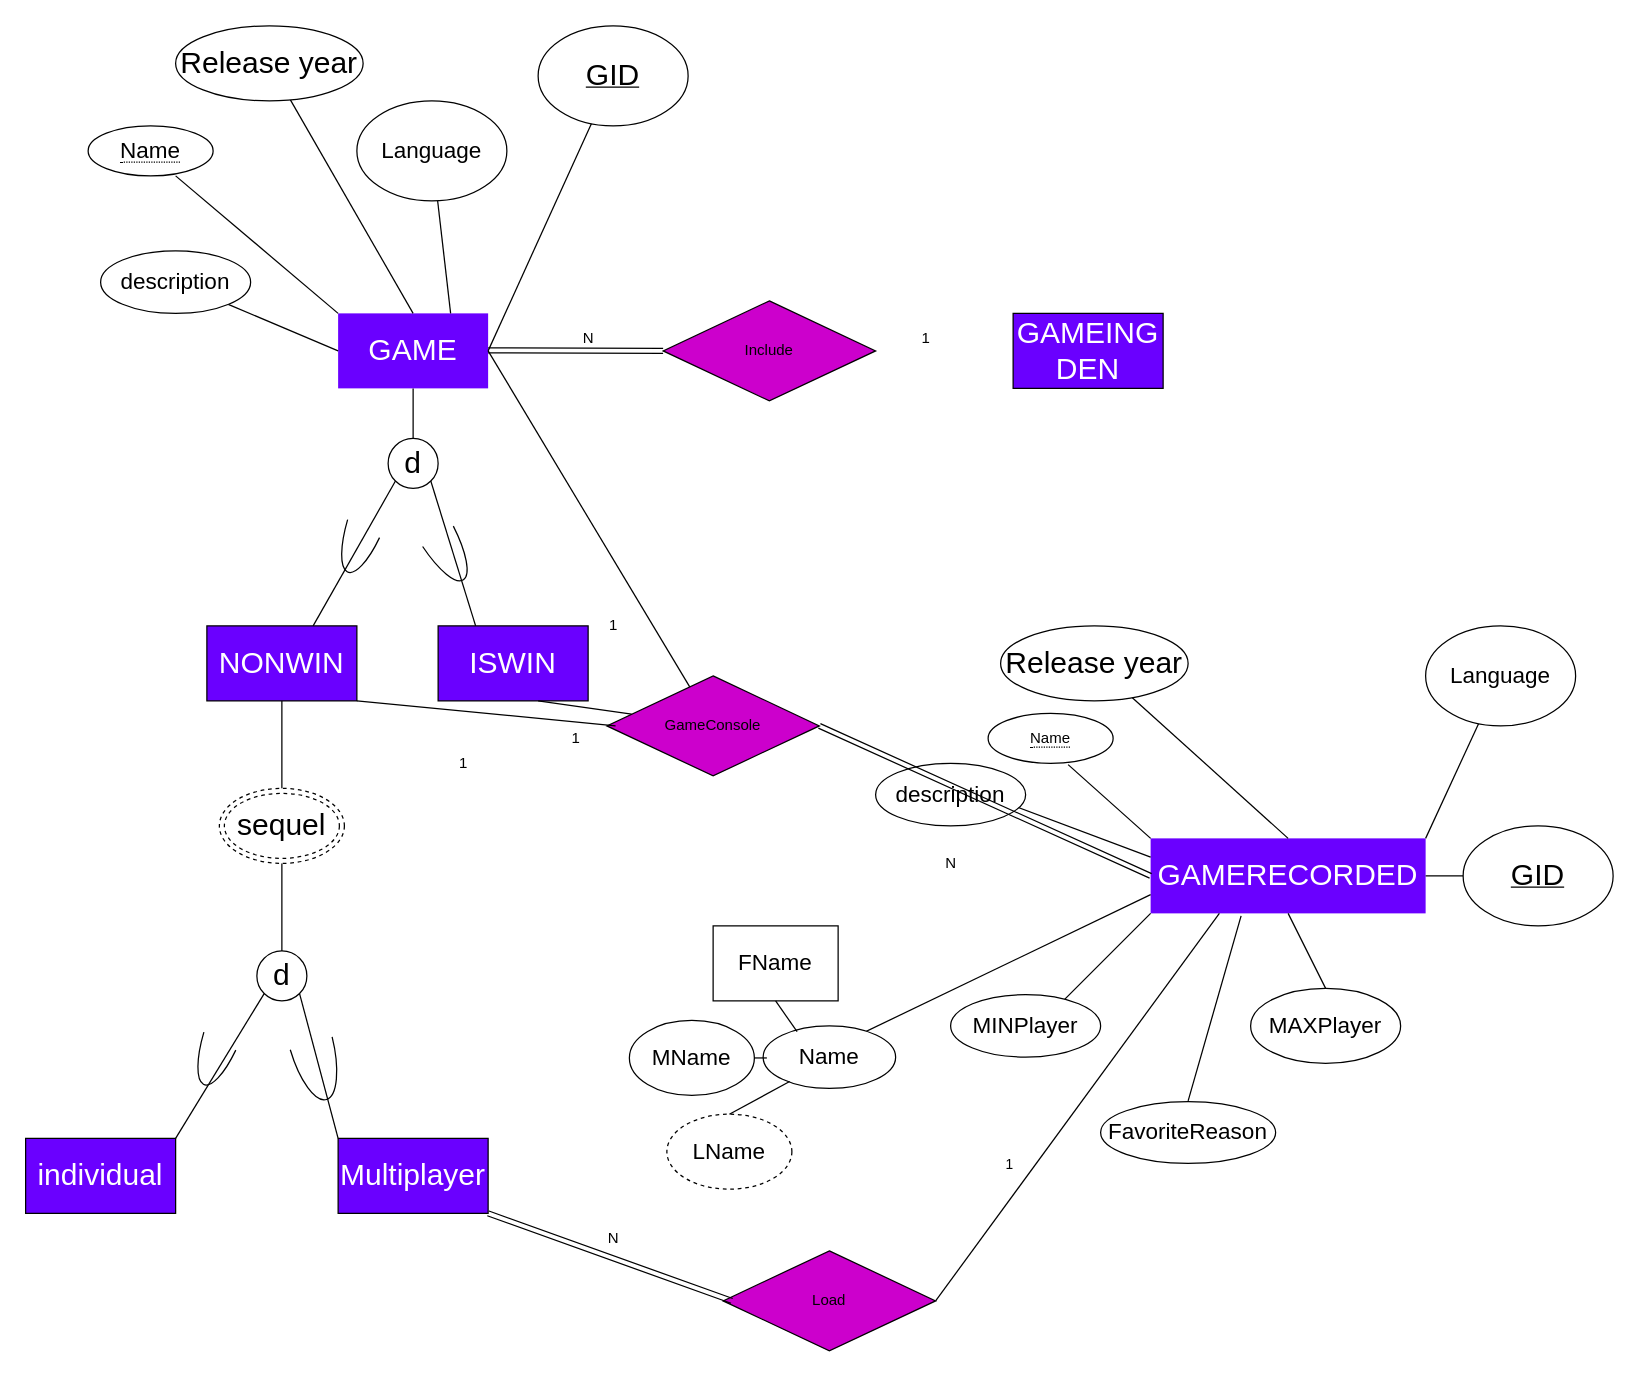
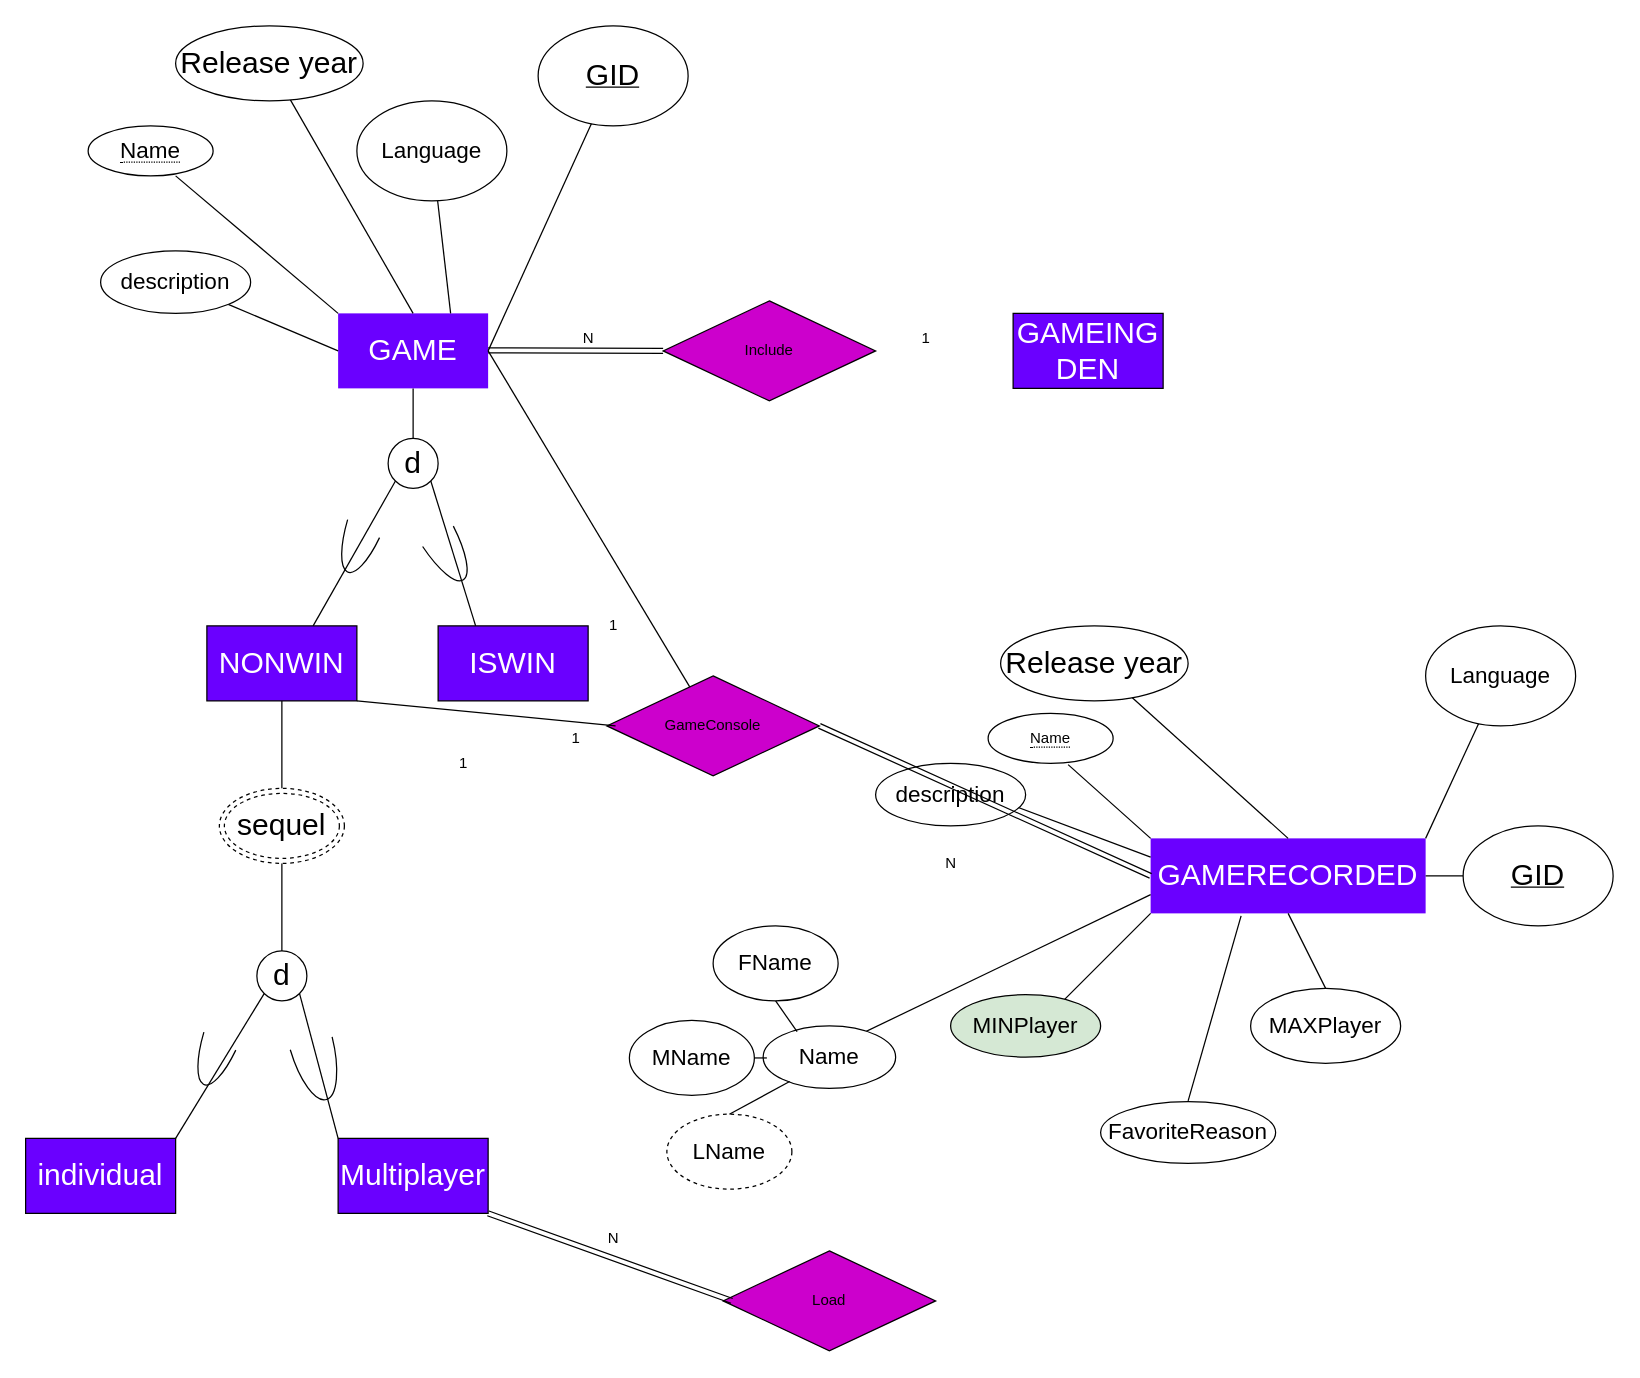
(587, 708) -> none
(776, 963) -> (776, 963)
(1026, 1026) -> (1026, 1026)
(1078, 1107) -> none
